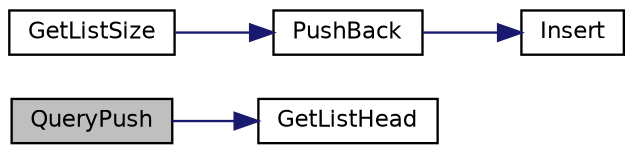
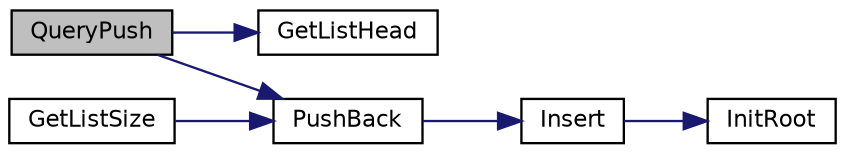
none -> (209, 73)
none -> (772, 121)
